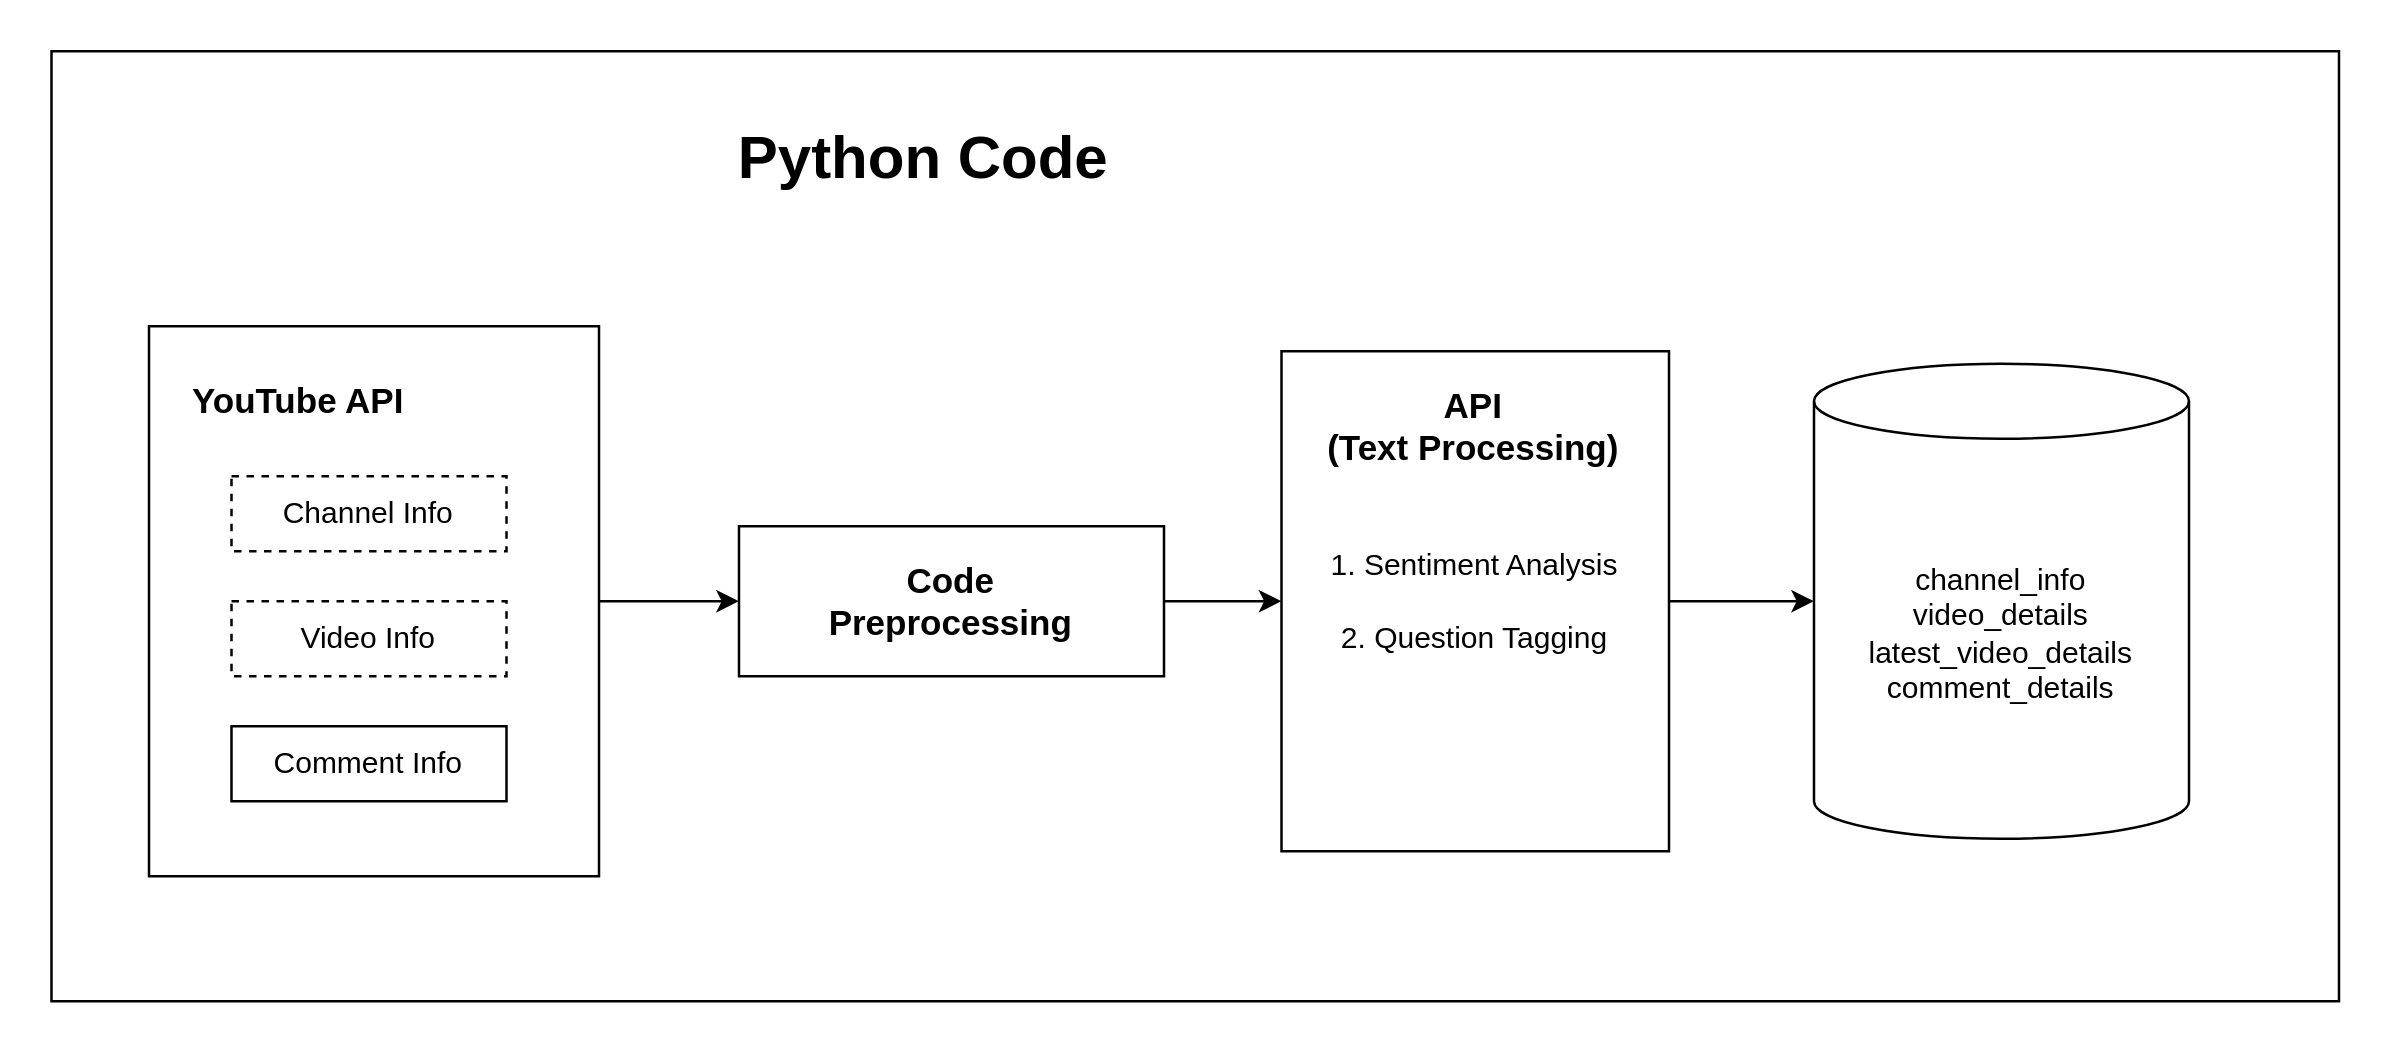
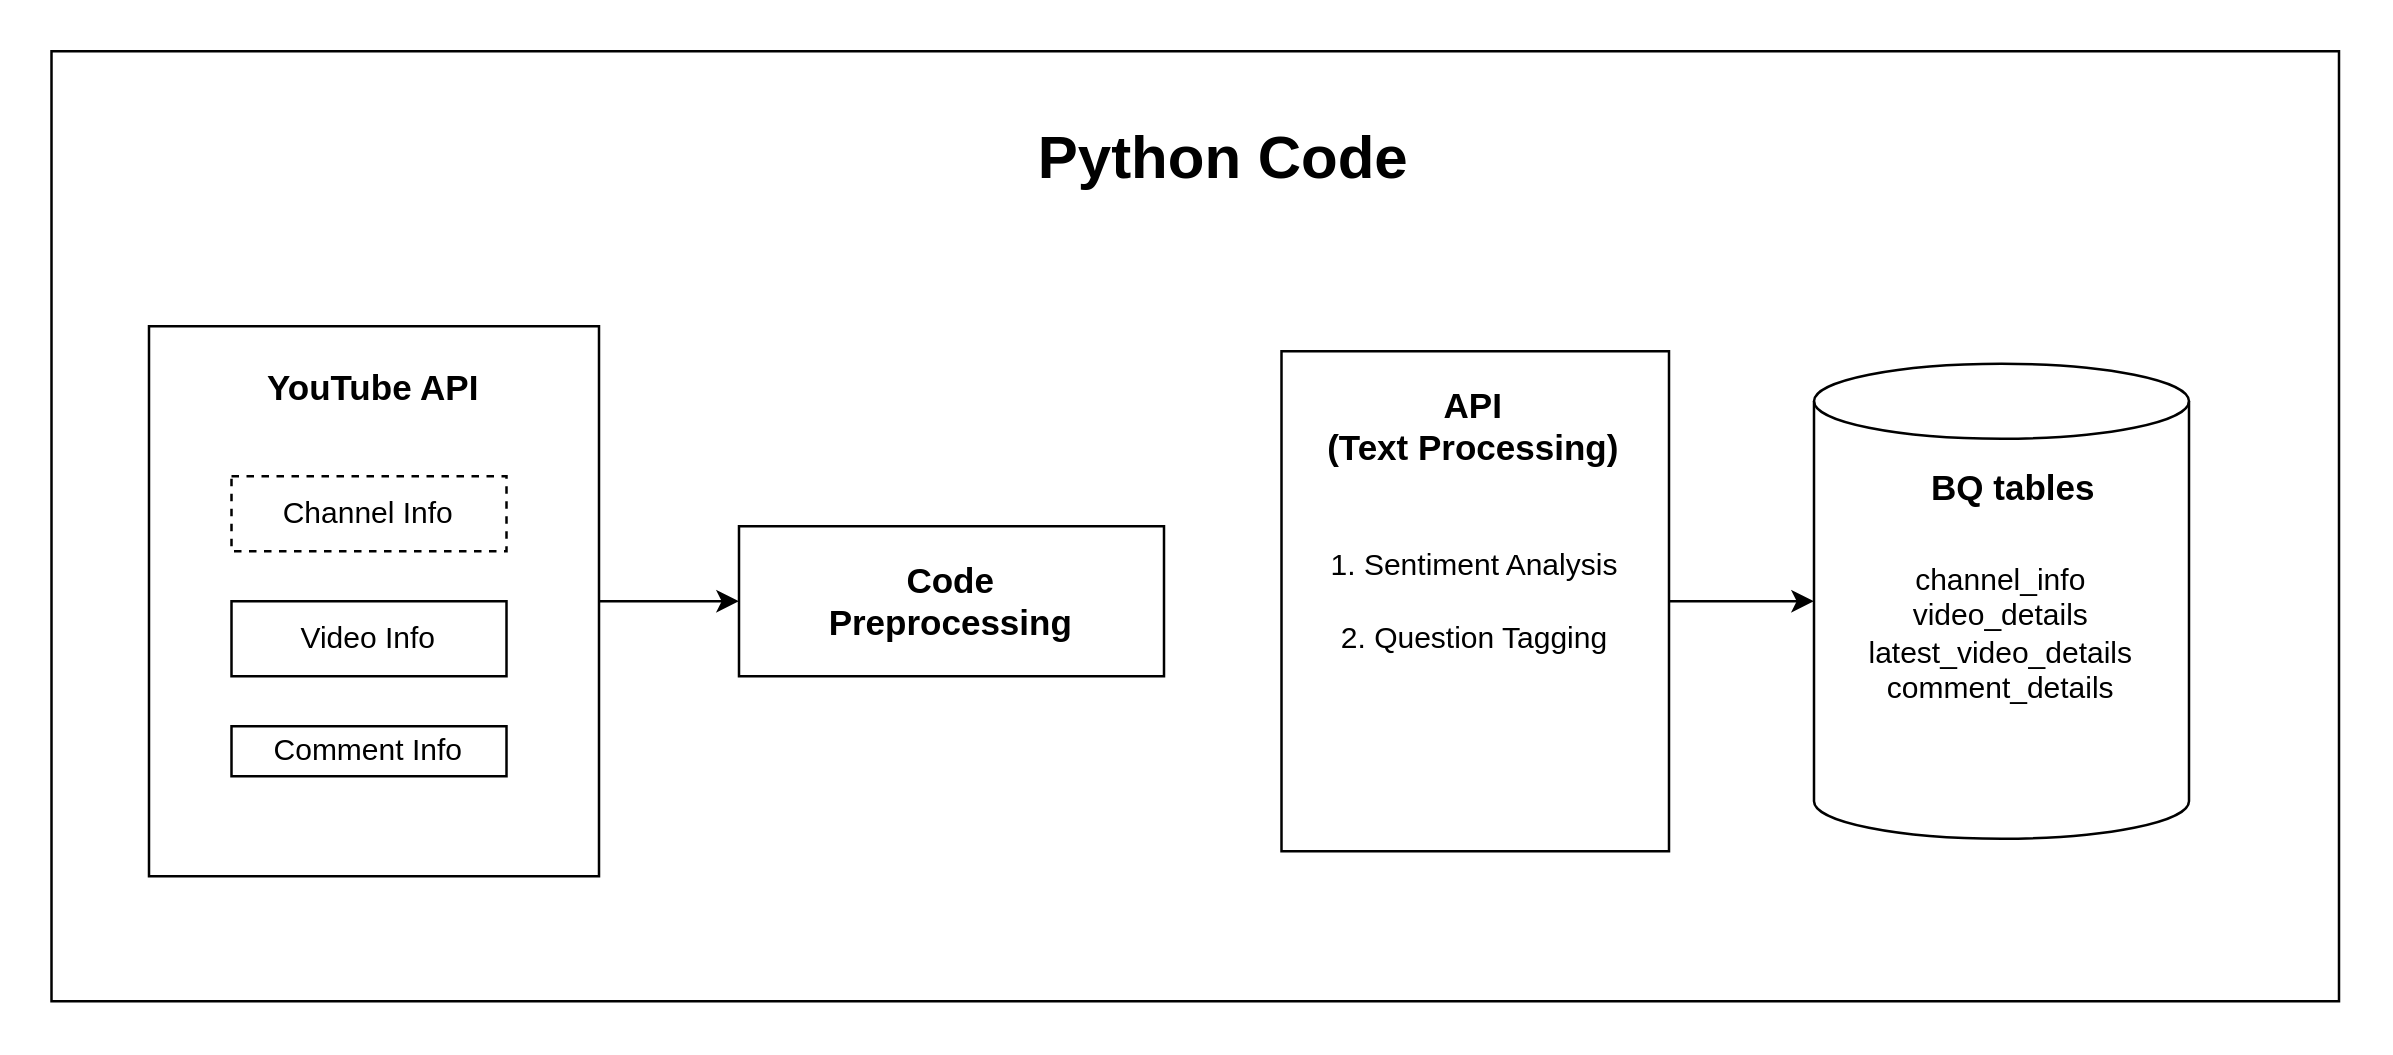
(924, 159) -> (1224, 159)
(299, 401) -> (374, 389)
none -> (2014, 489)
(1214, 601) -> none
(369, 639) -> (369, 639)
(369, 764) -> (369, 751)
